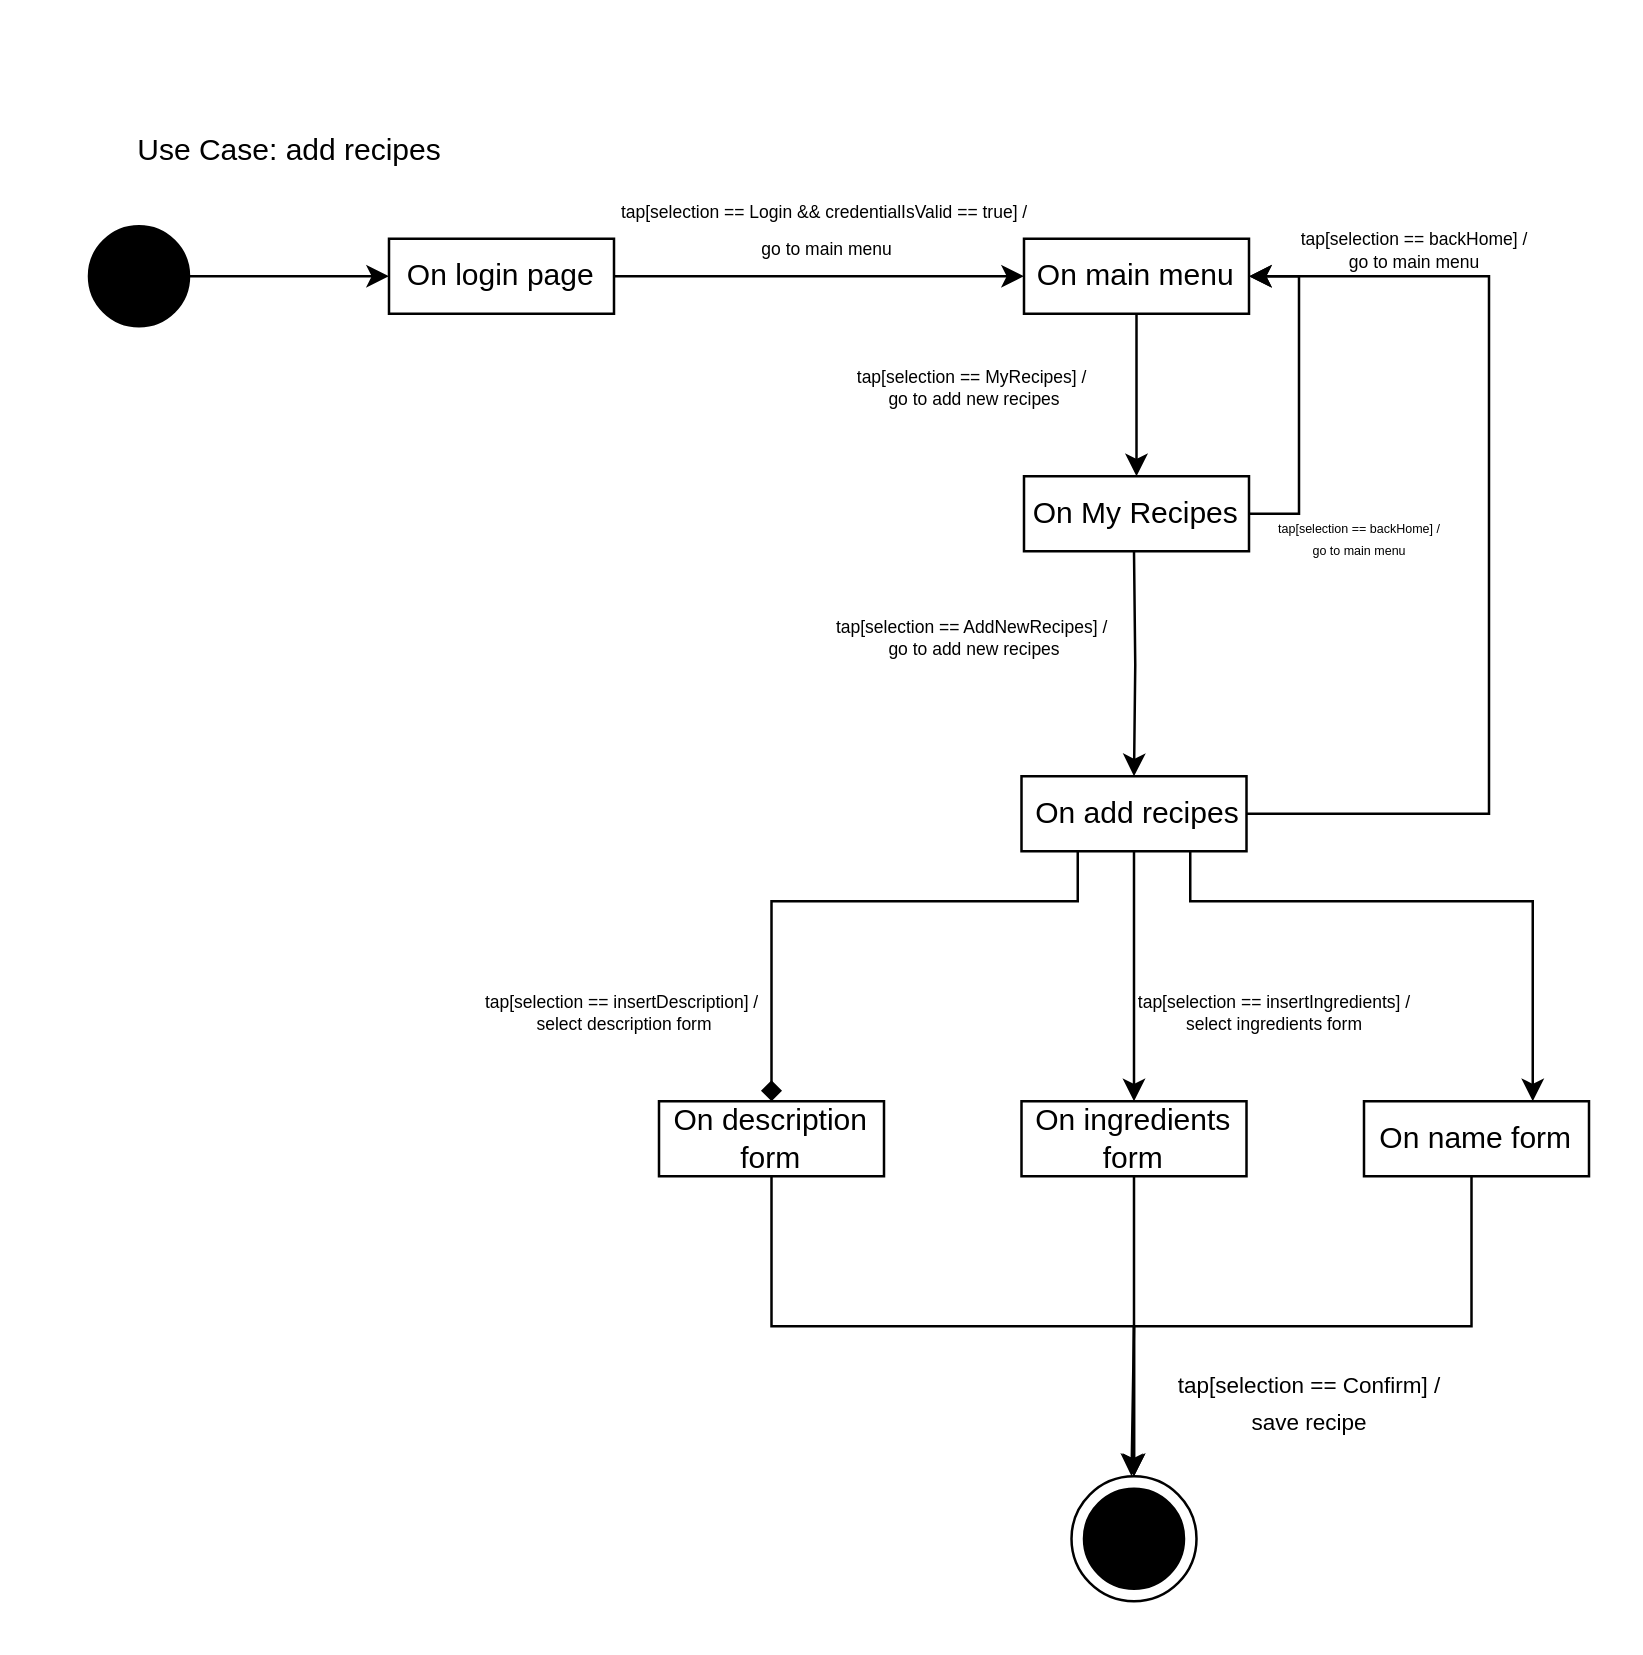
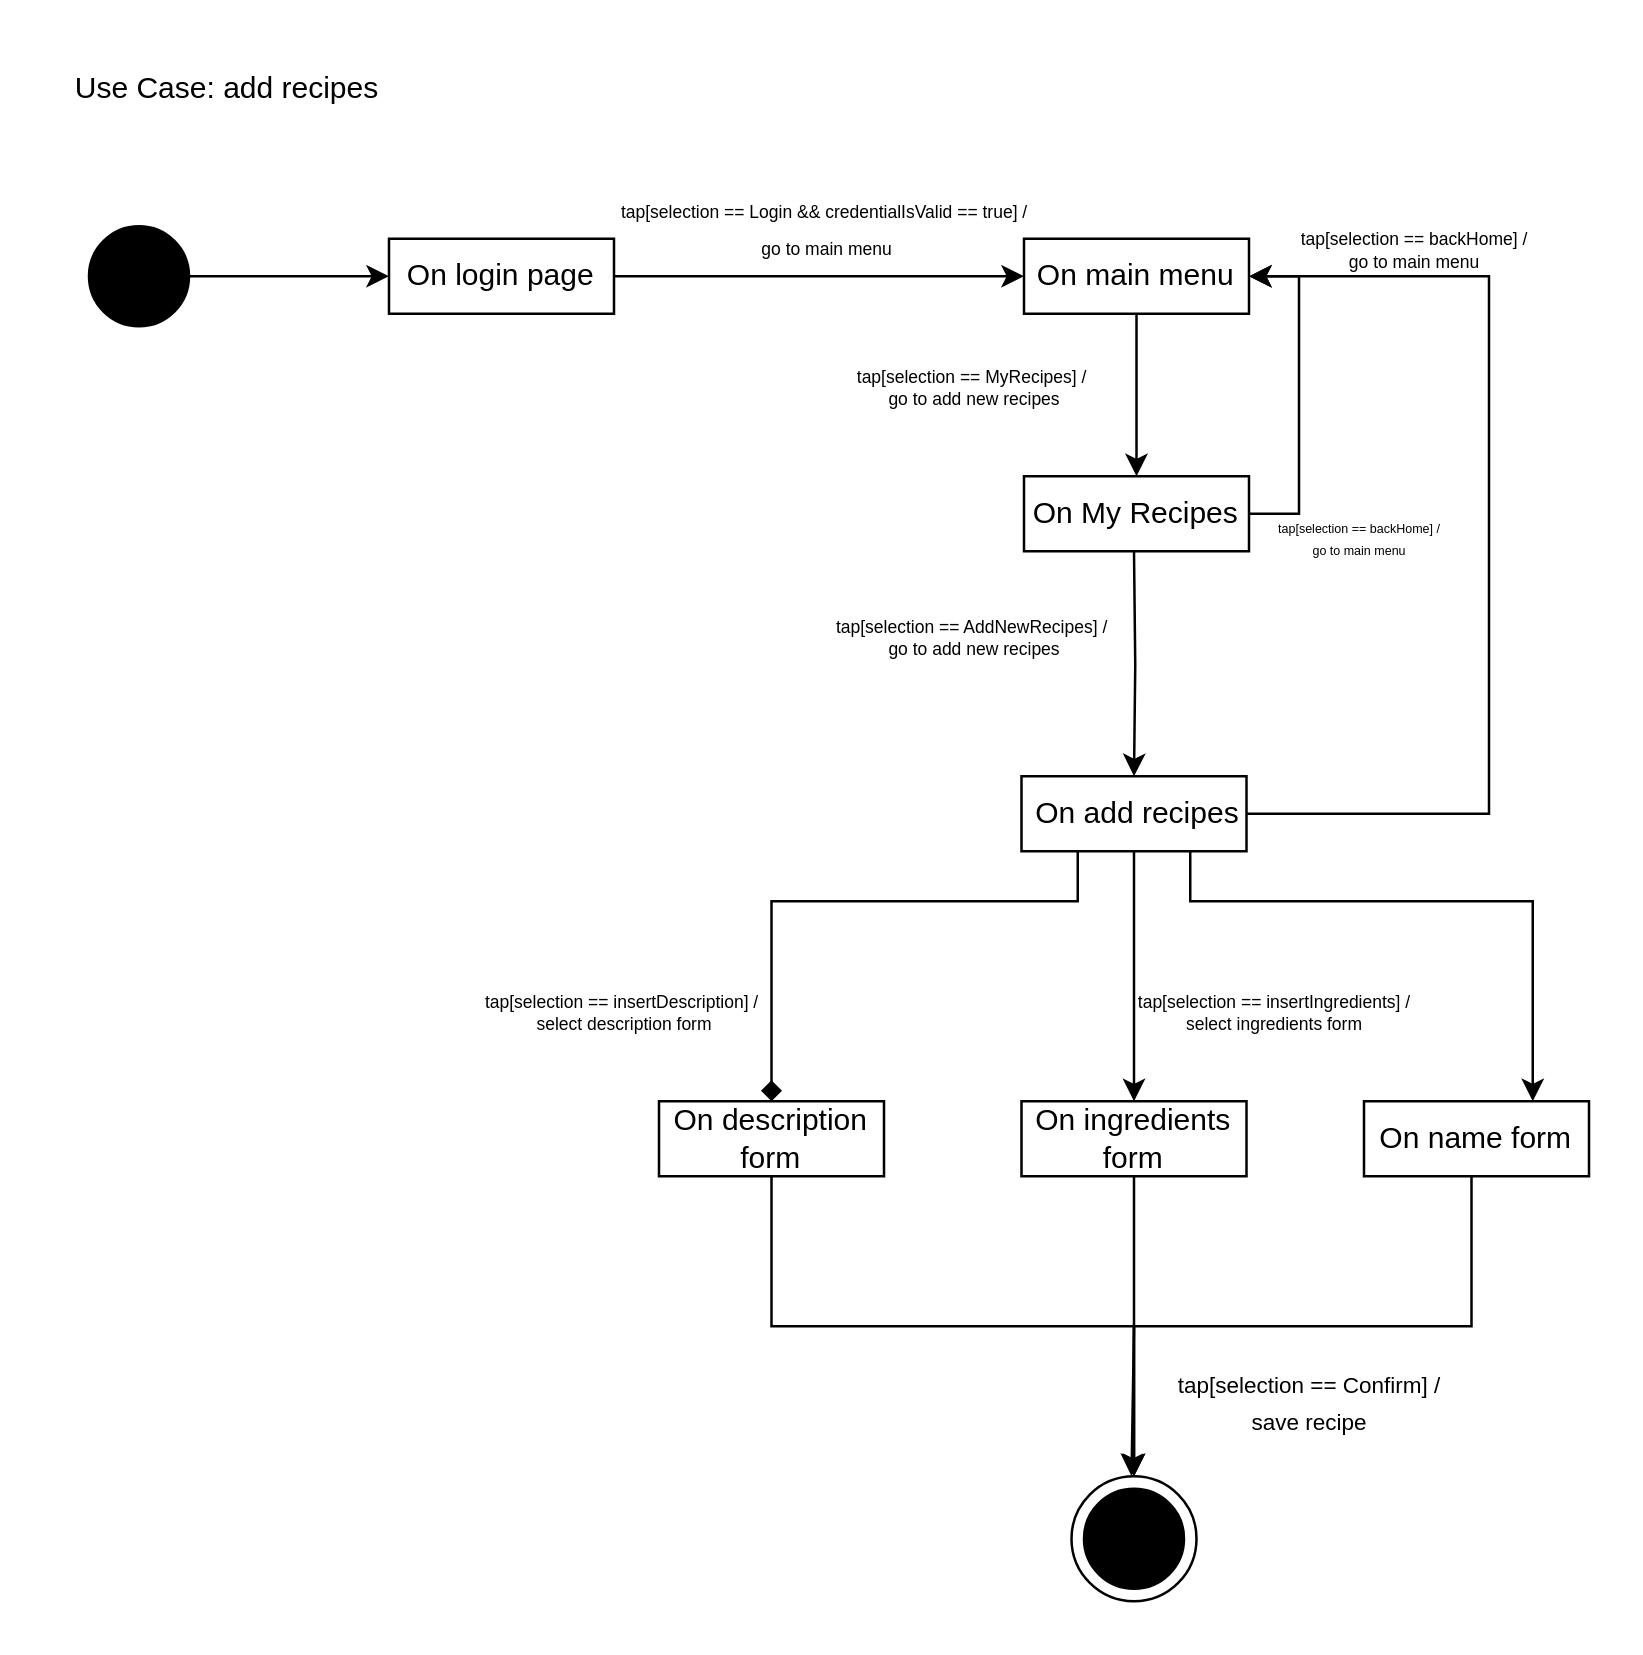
(289, 151) -> (226, 89)
